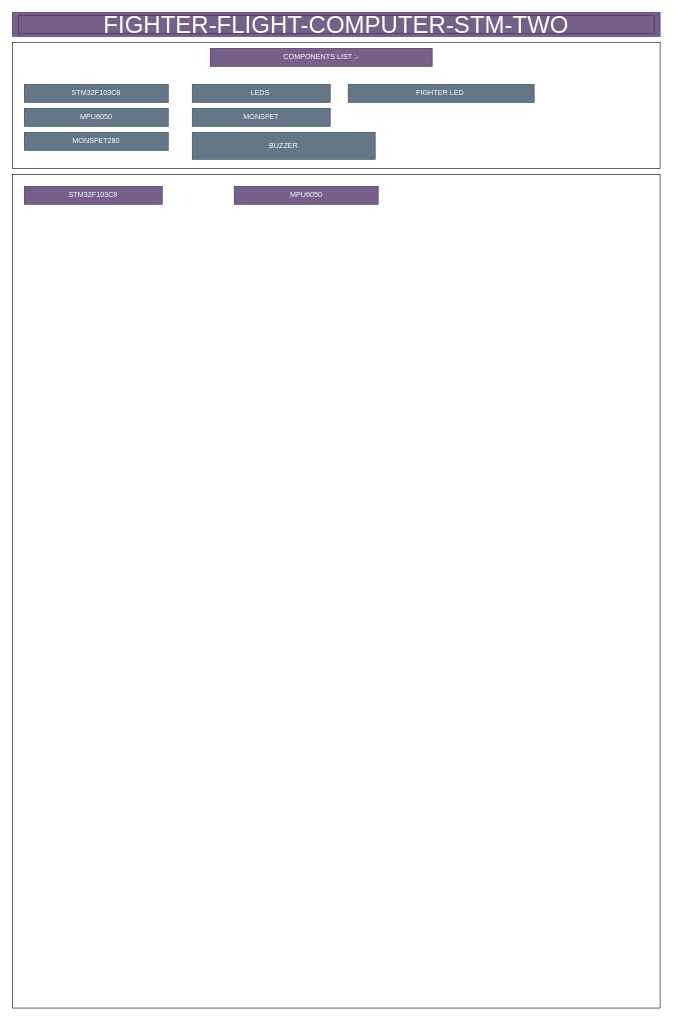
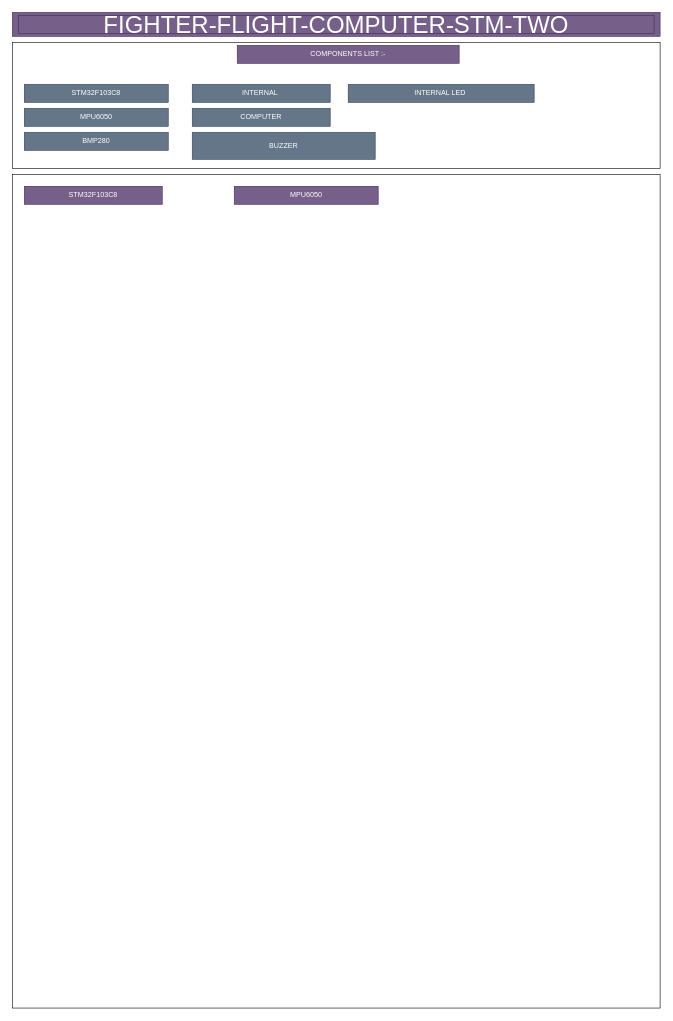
(321, 57) -> (348, 54)
(261, 93) -> (261, 93)
(441, 93) -> (441, 93)
(261, 117) -> (261, 117)
(96, 141) -> (96, 141)
